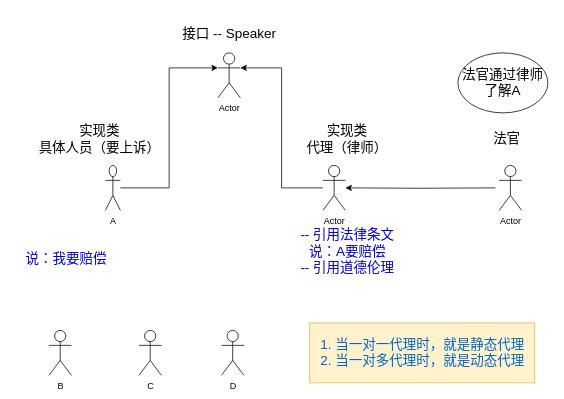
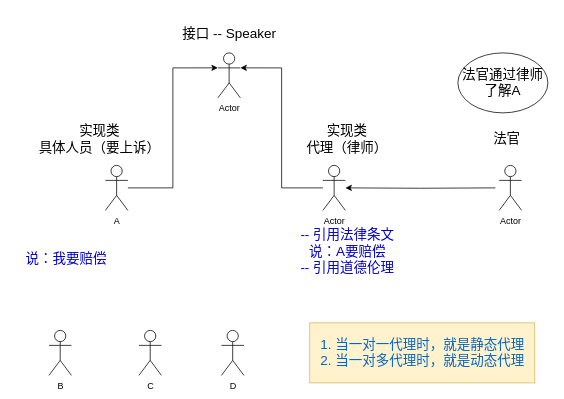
(113, 188) -> (117, 188)
